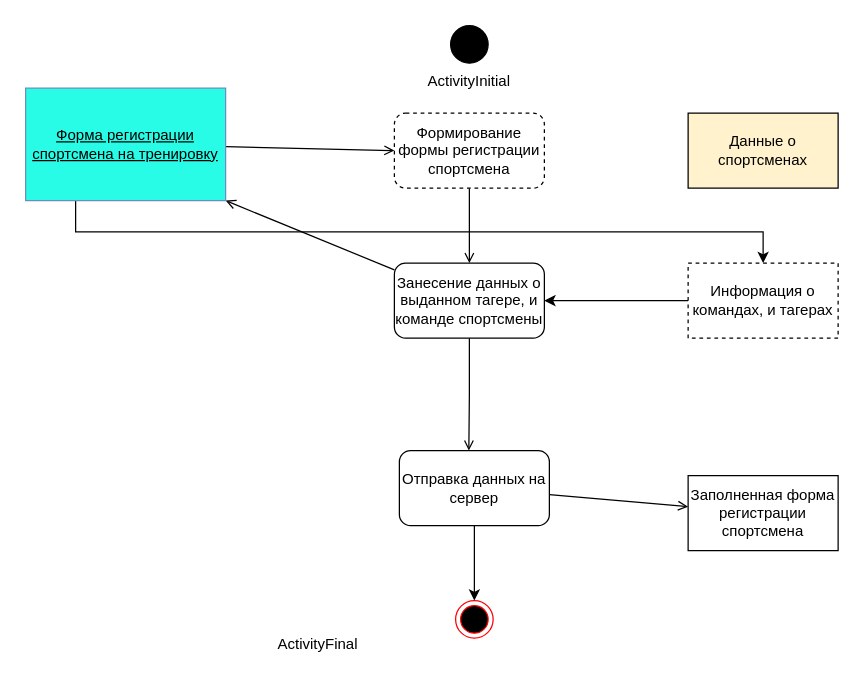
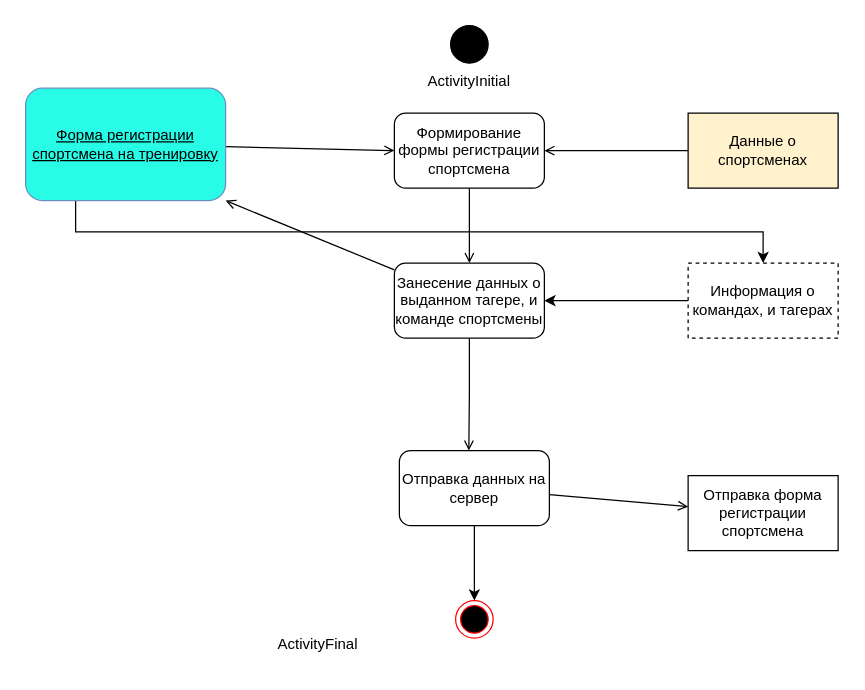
(126, 144) -> (126, 144)
(469, 151) -> (469, 151)
none -> (618, 151)
(763, 513) -> (763, 513)
